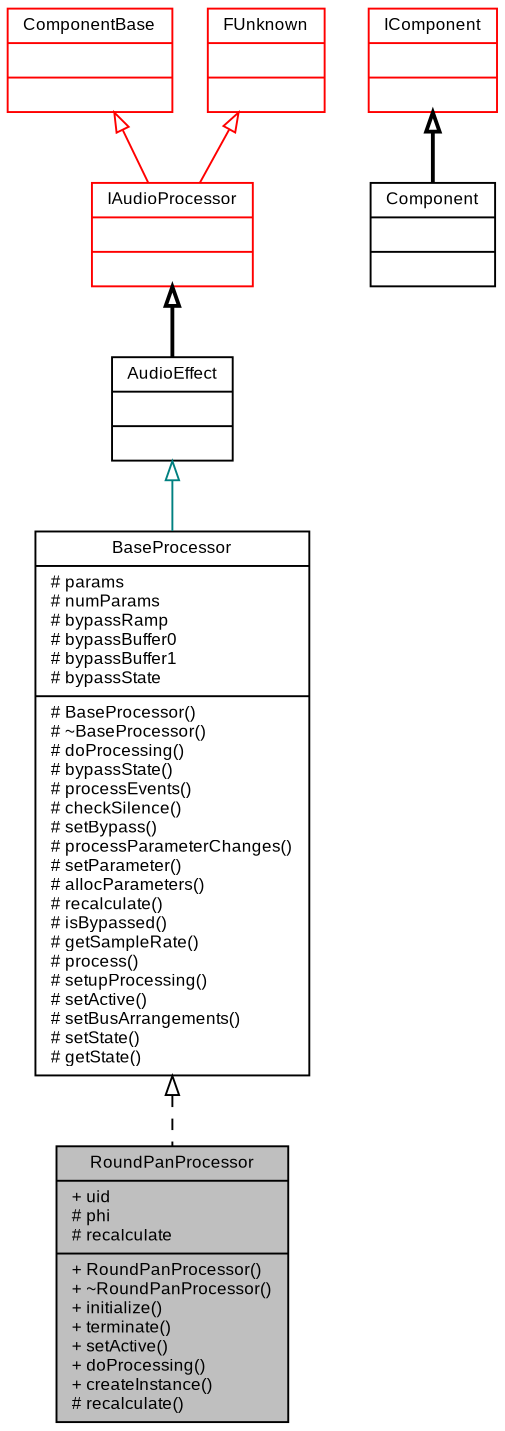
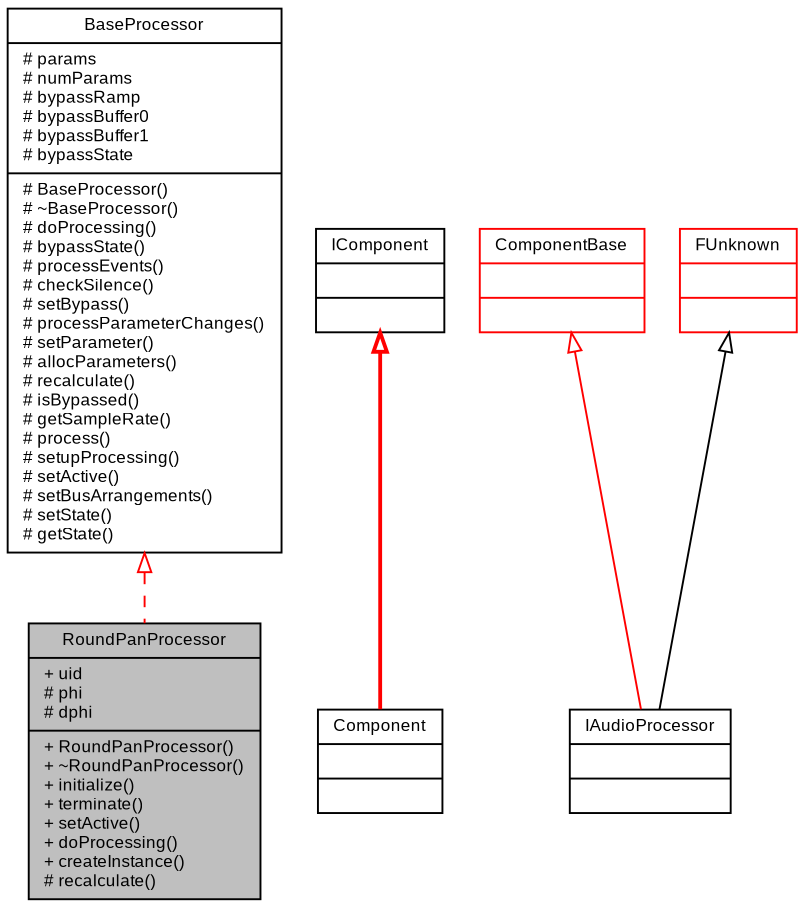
(433, 60) -> (380, 281)
(214, 156) -> (693, 530)
(433, 157) -> (380, 531)
(172, 235) -> (650, 761)
(172, 409) -> none
(172, 1121) -> (145, 598)
(123, 1235) -> (69, 712)
